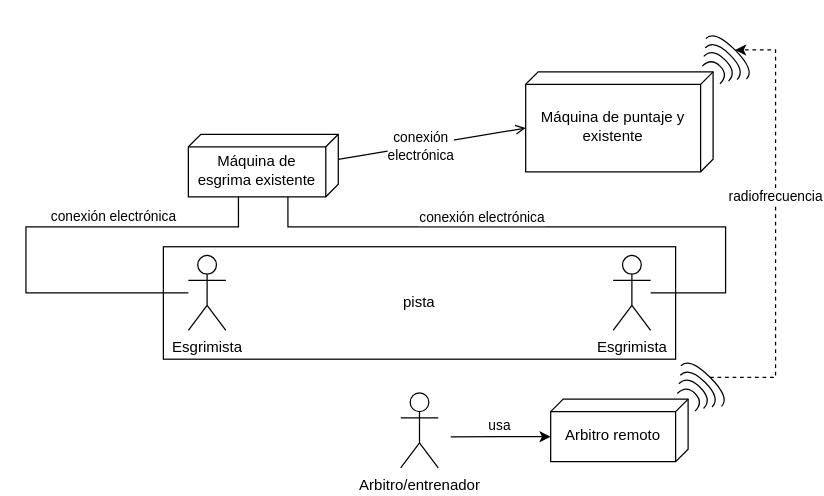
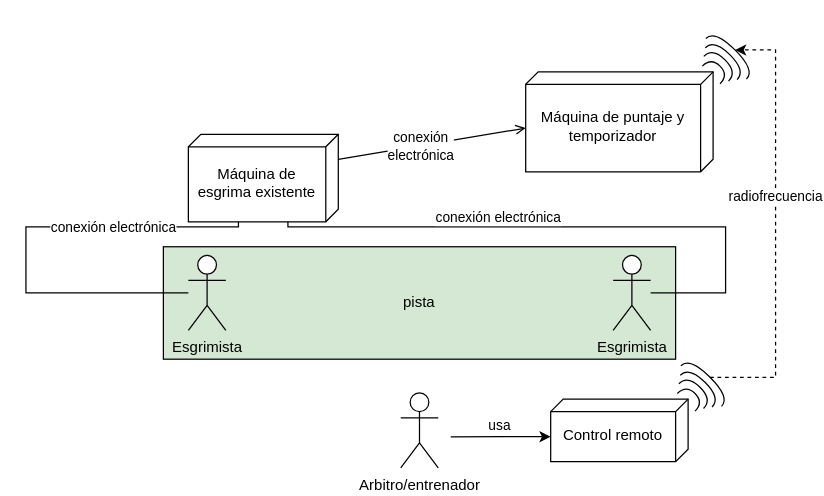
(613, 127) -> (613, 127)
(263, 166) -> (263, 178)
(419, 303) -> (419, 303)
(613, 436) -> (613, 436)
